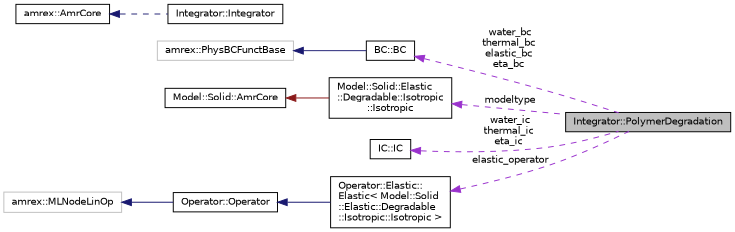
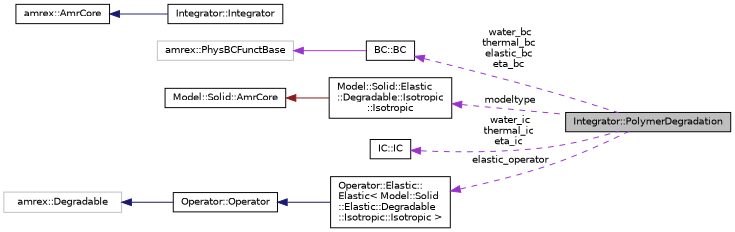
(144, 14) -> (144, 14)
(335, 51) -> (335, 51)
(63, 202) -> (63, 202)
